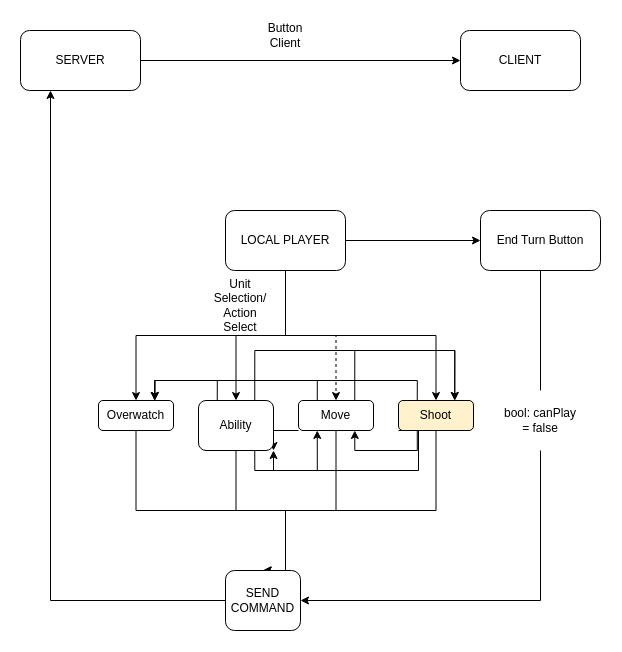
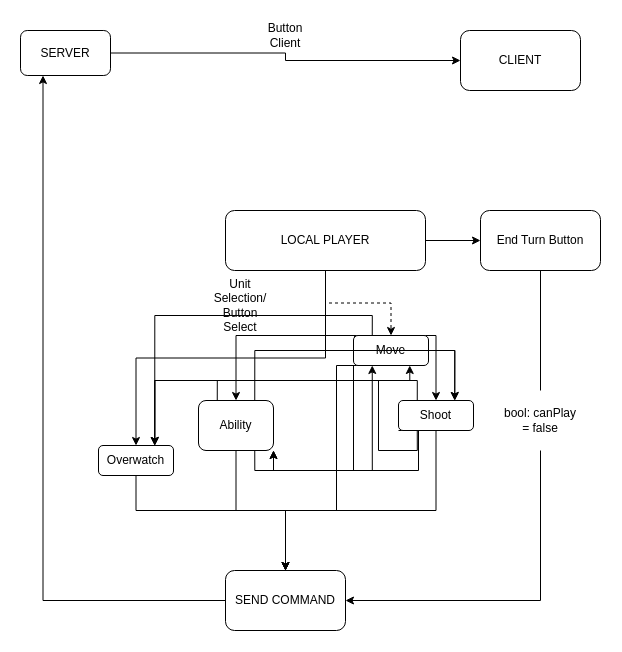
(81, 61) -> (66, 53)
(286, 241) -> (326, 241)
(241, 306) -> (241, 306)
(136, 416) -> (136, 461)
(336, 416) -> (391, 351)
(436, 416) -> (436, 416)
(263, 601) -> (286, 601)
